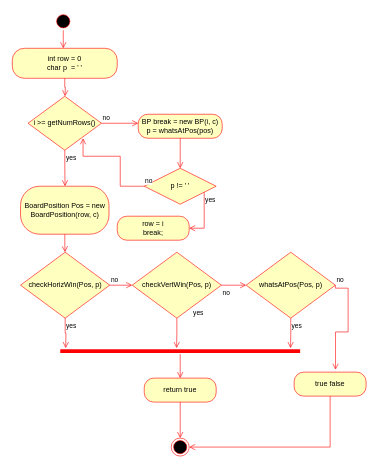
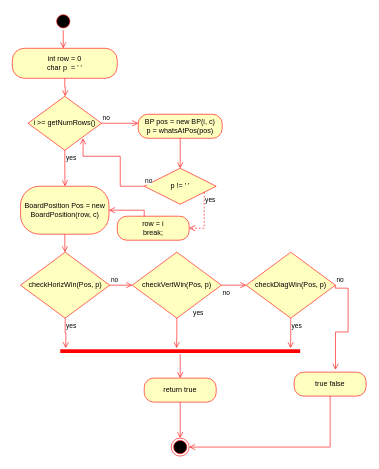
(180, 126) -> (180, 126)
none -> (131, 210)
(204, 216) -> (204, 216)
(291, 285) -> (291, 285)
